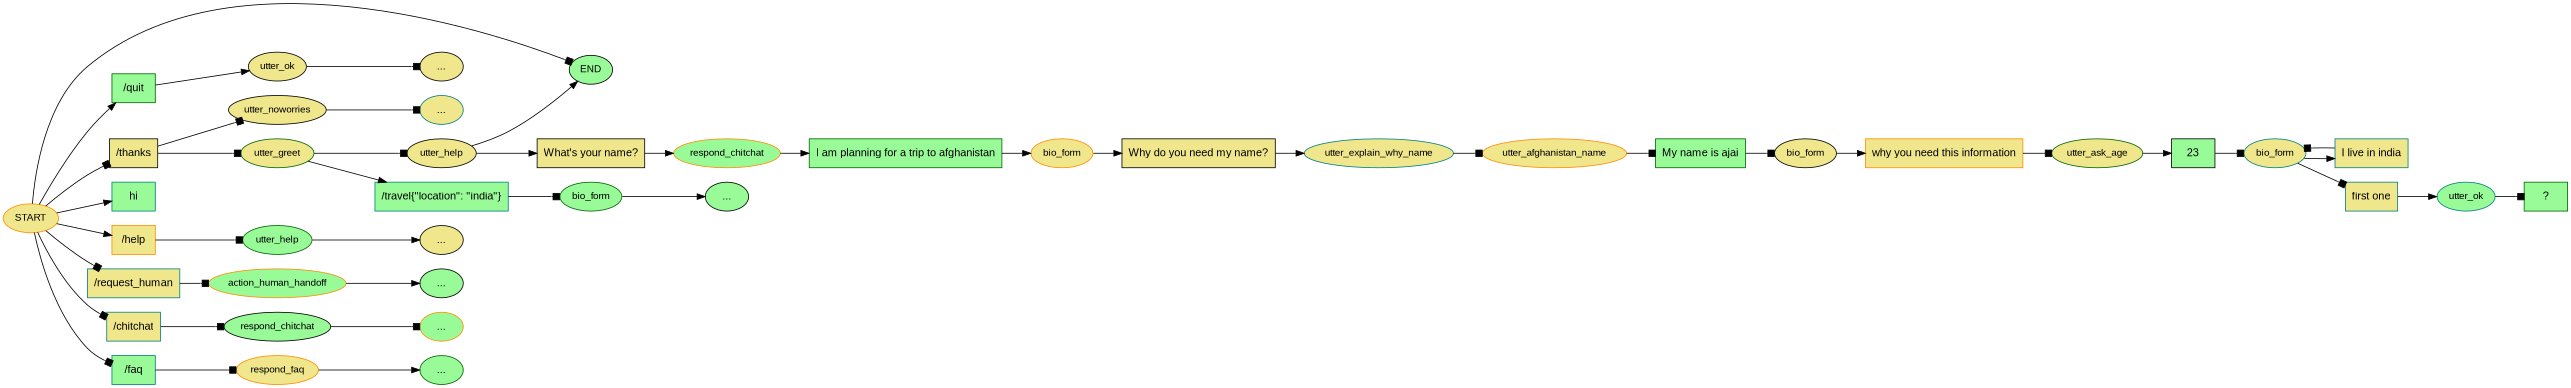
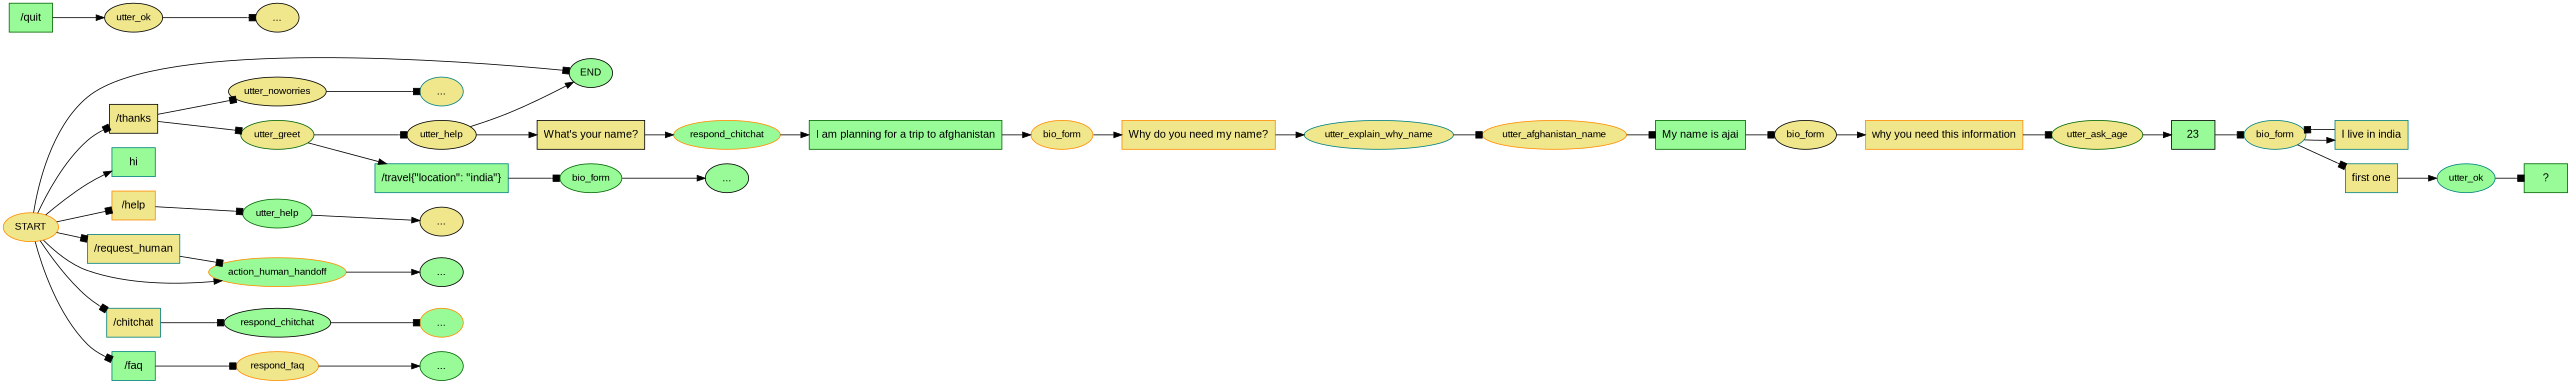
(1199, 153) -> (1199, 135)
(71, 154) -> (123, 279)
(80, 229) -> (80, 217)
